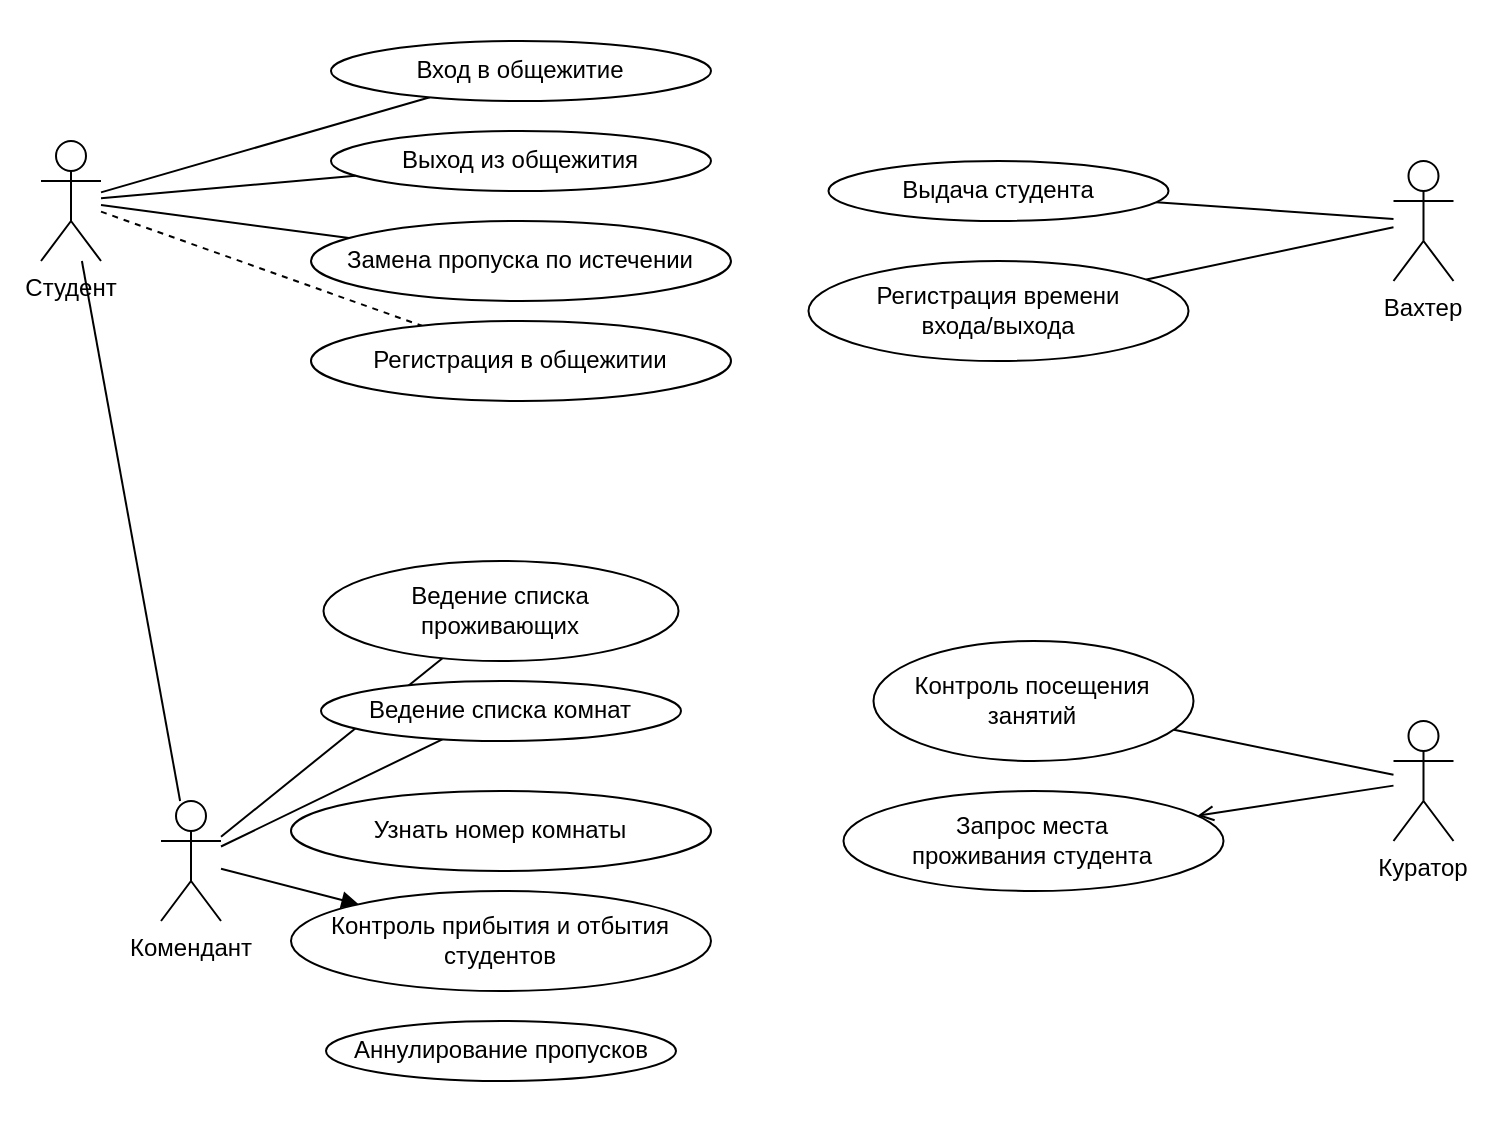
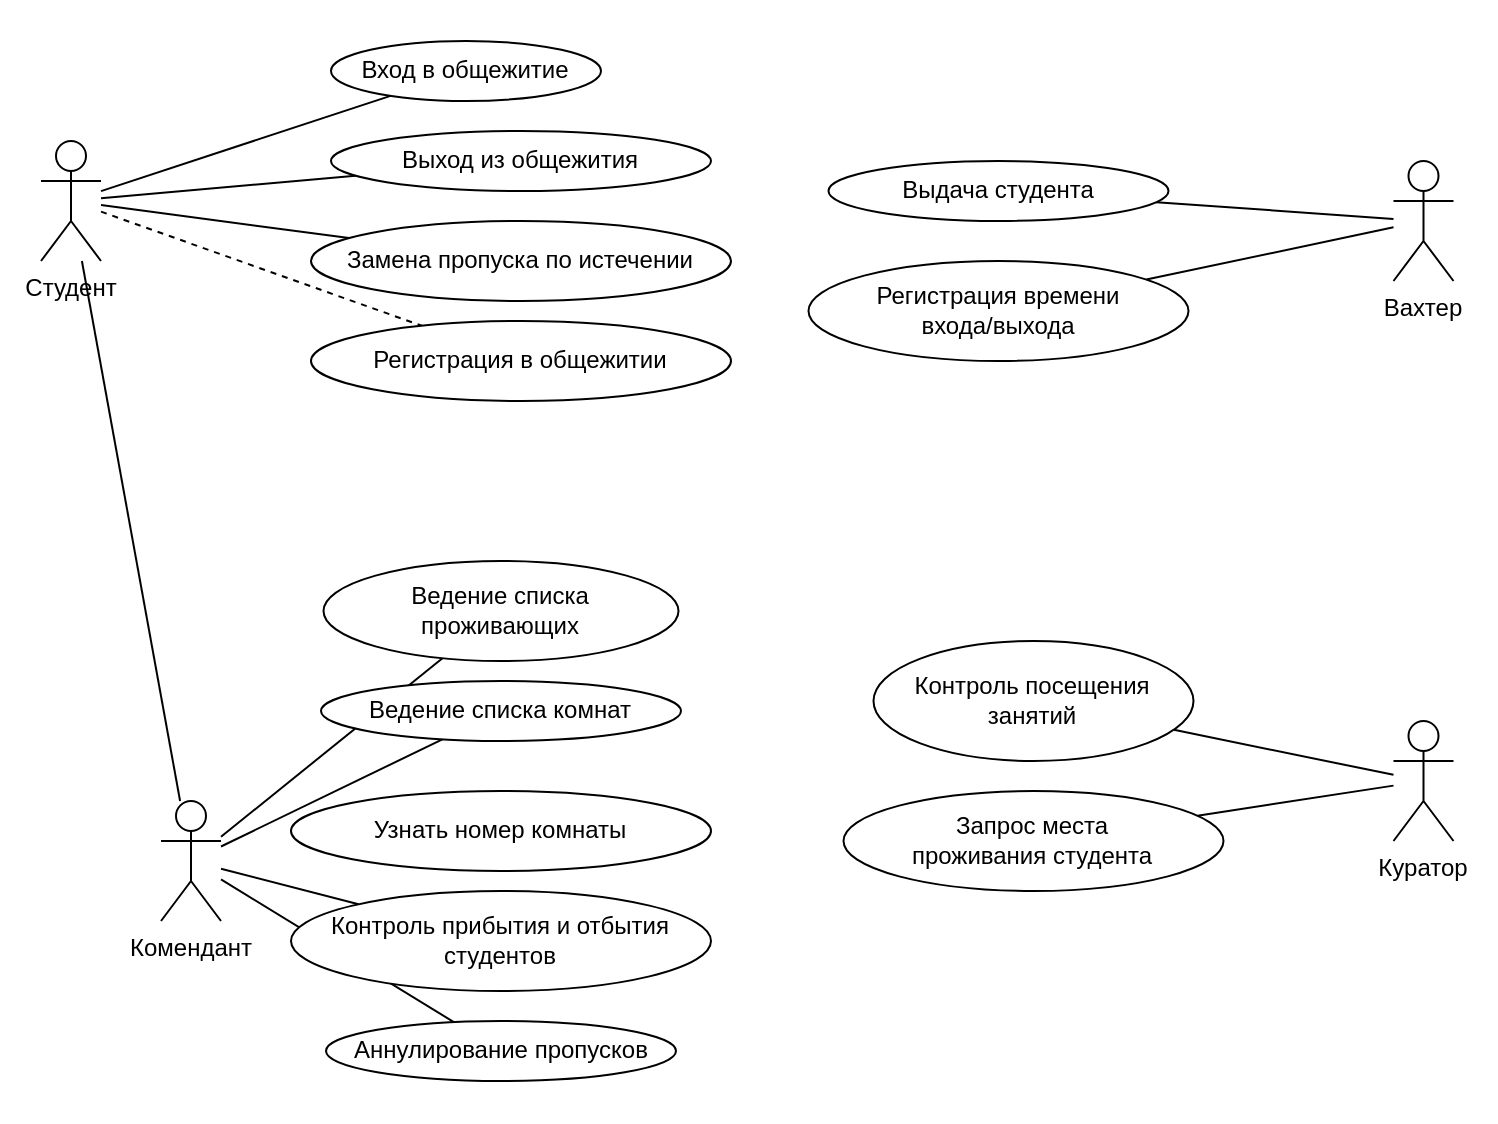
(521, 71) -> (466, 71)
(1205, 815) -> (1203, 815)
(341, 900) -> (347, 901)
none -> (260, 903)
